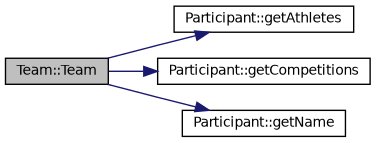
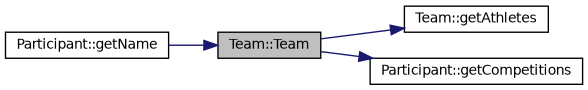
(264, 19) -> (476, 19)
(152, 96) -> (186, 45)
